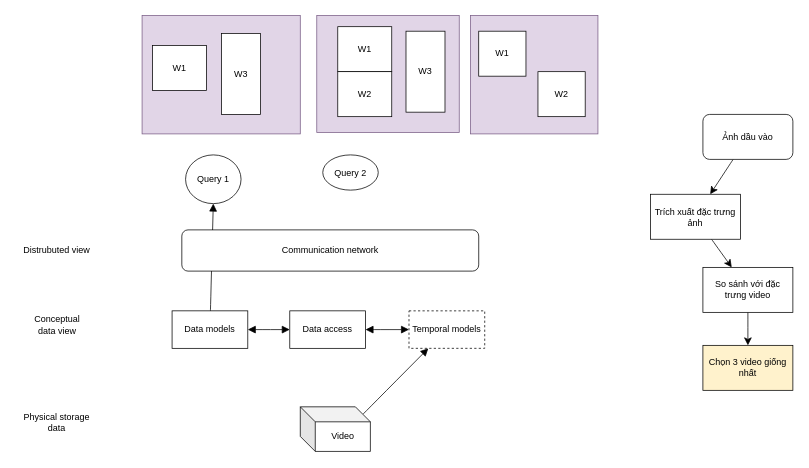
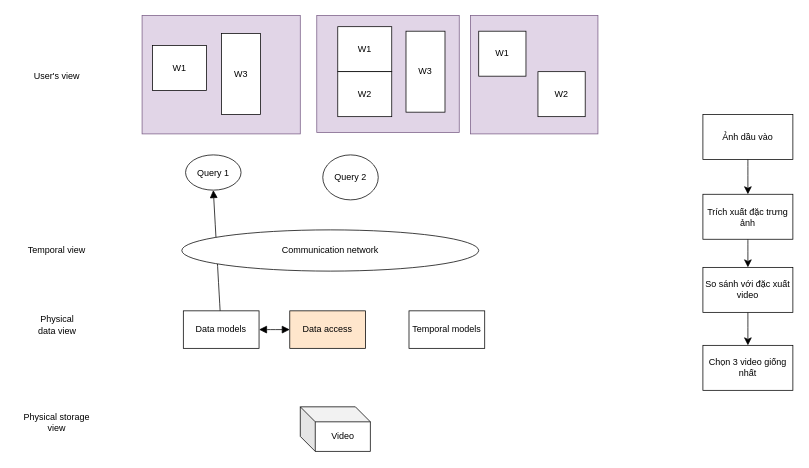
none -> (57, 76)
(748, 137) -> (748, 137)
(351, 173) -> (351, 177)
(213, 179) -> (213, 173)
(696, 217) -> (748, 217)
(57, 251) -> (57, 251)
(330, 251) -> (330, 251)
(748, 290) -> (748, 290)
(57, 325) -> (57, 325)
(210, 330) -> (221, 330)
(328, 330) -> (328, 330)
(387, 330) -> none
(447, 330) -> (447, 330)
(748, 368) -> (748, 368)
(393, 384) -> none
(57, 423) -> (57, 423)
